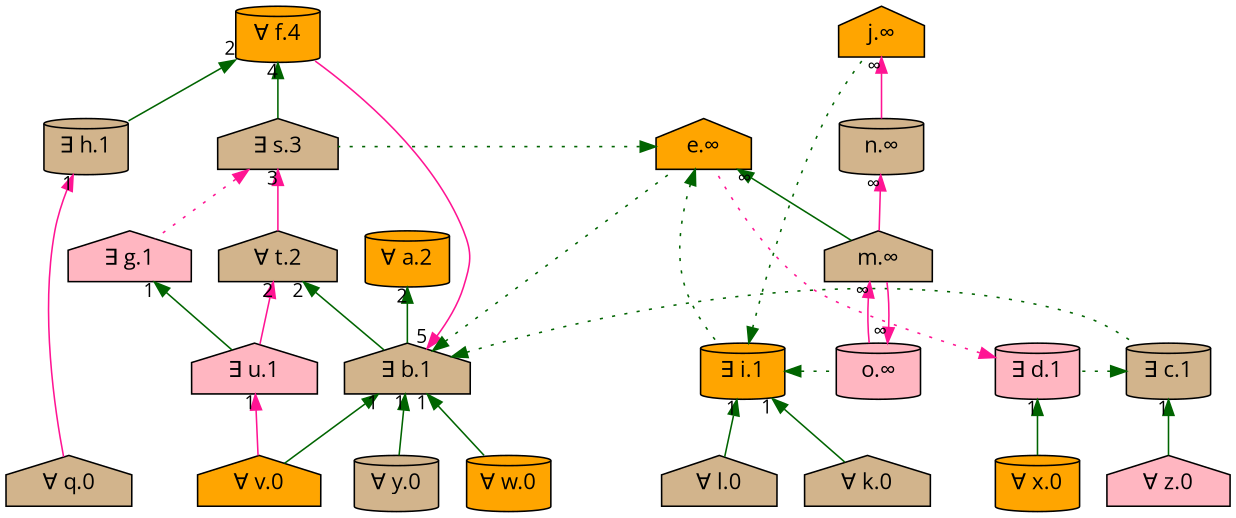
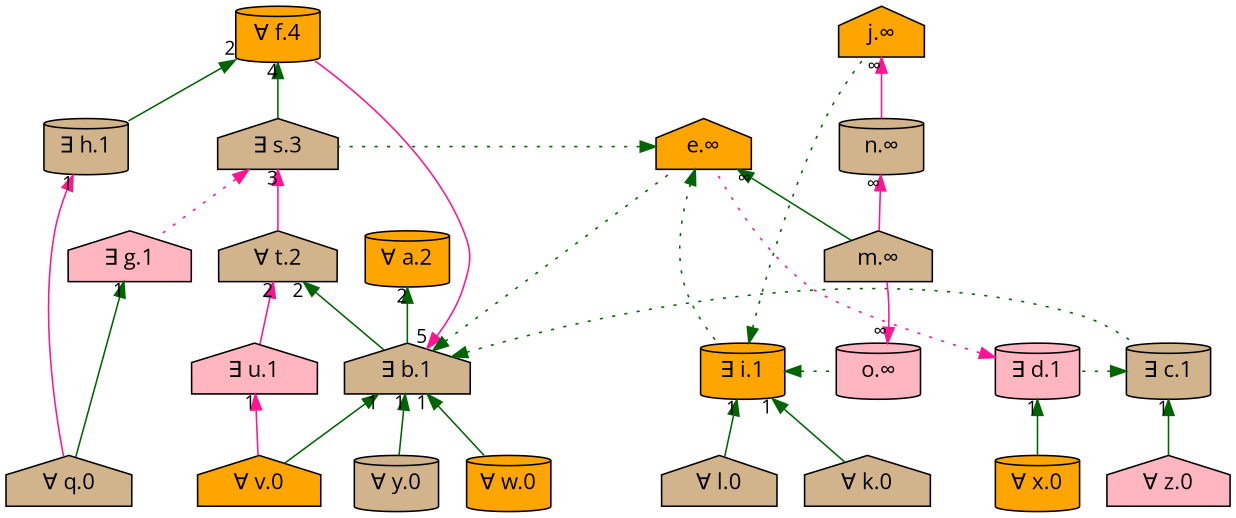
(199, 321) -> (98, 377)
(868, 325) -> none
